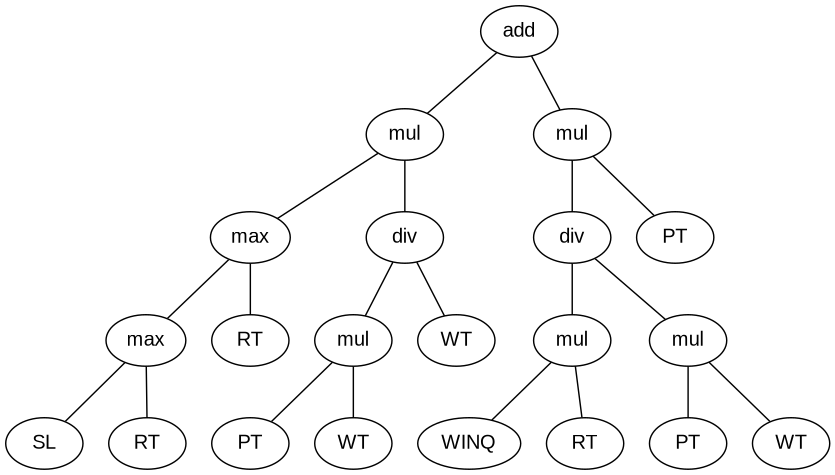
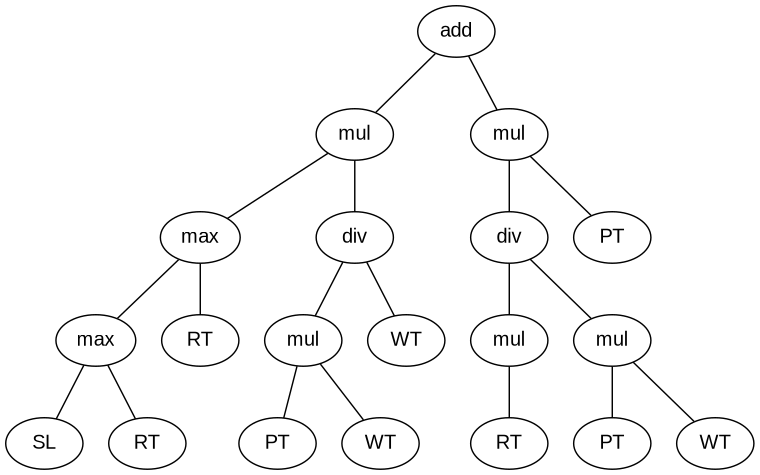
(469, 443) -> none
